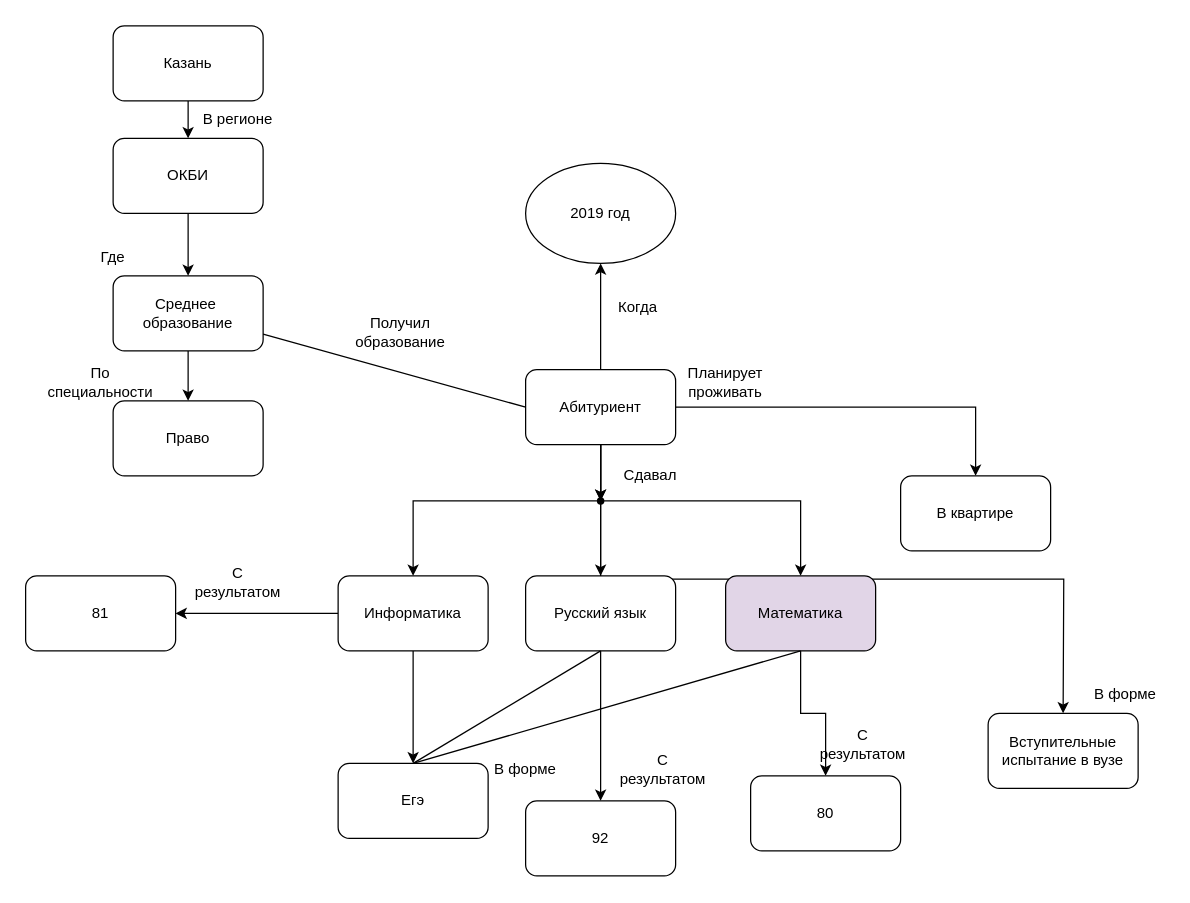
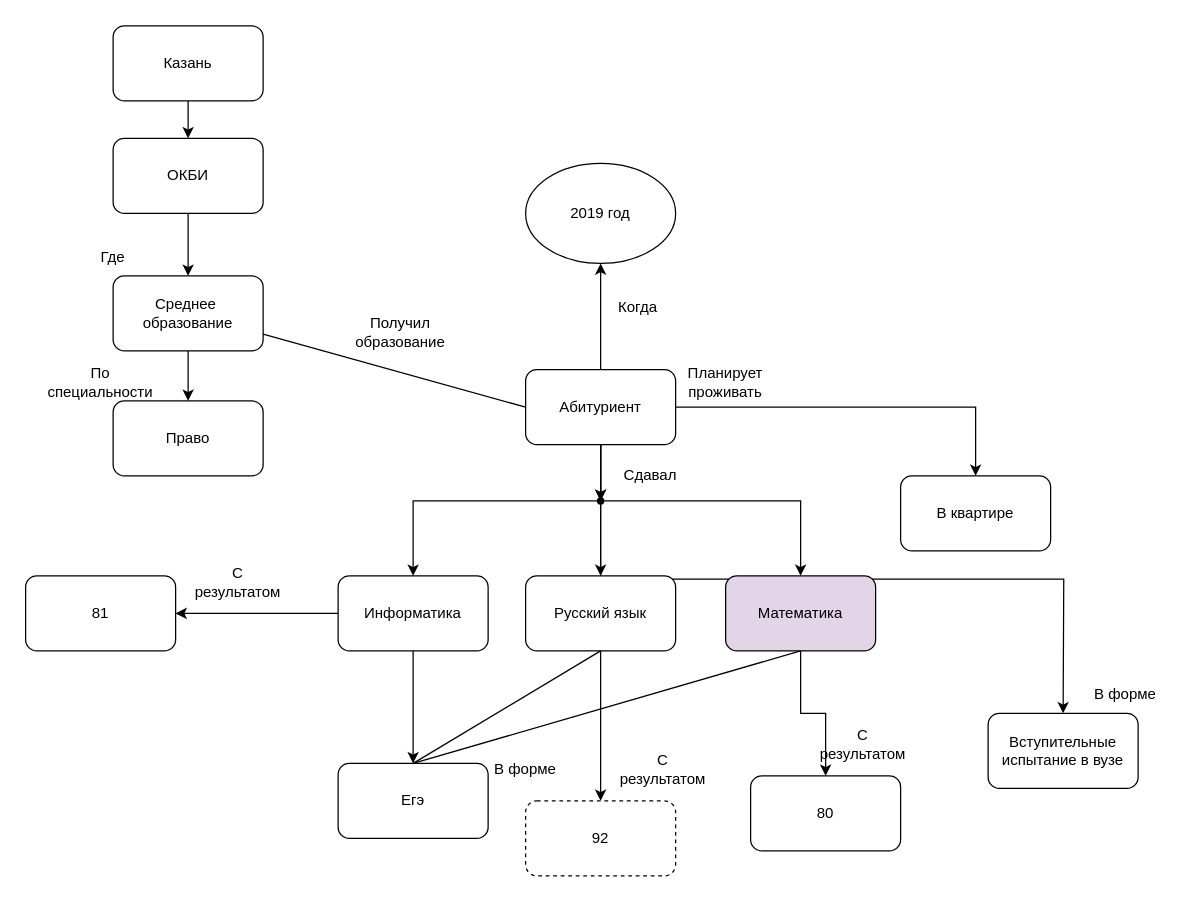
(238, 119) -> none
(601, 838) -> (601, 838)
